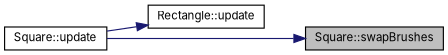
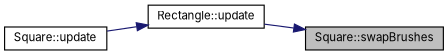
(200, 38) -> (279, 26)
